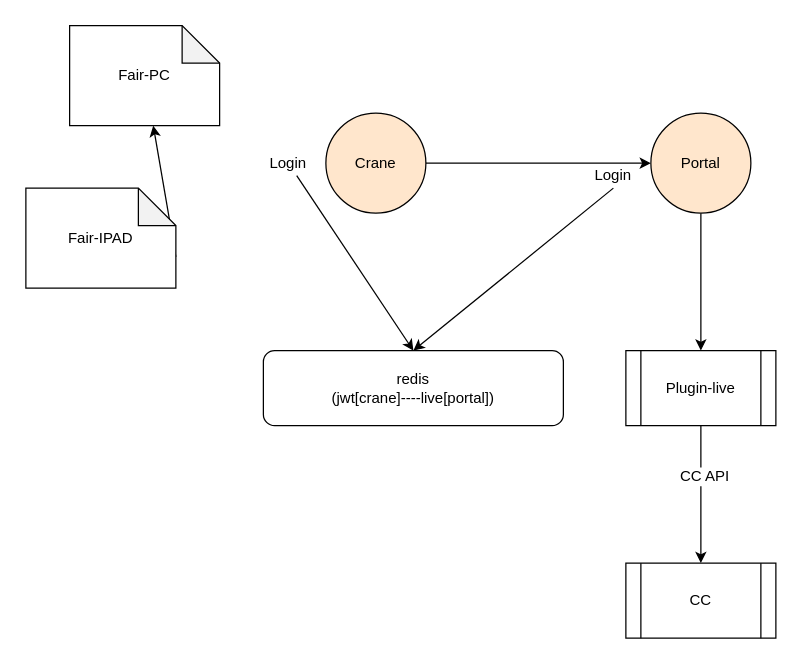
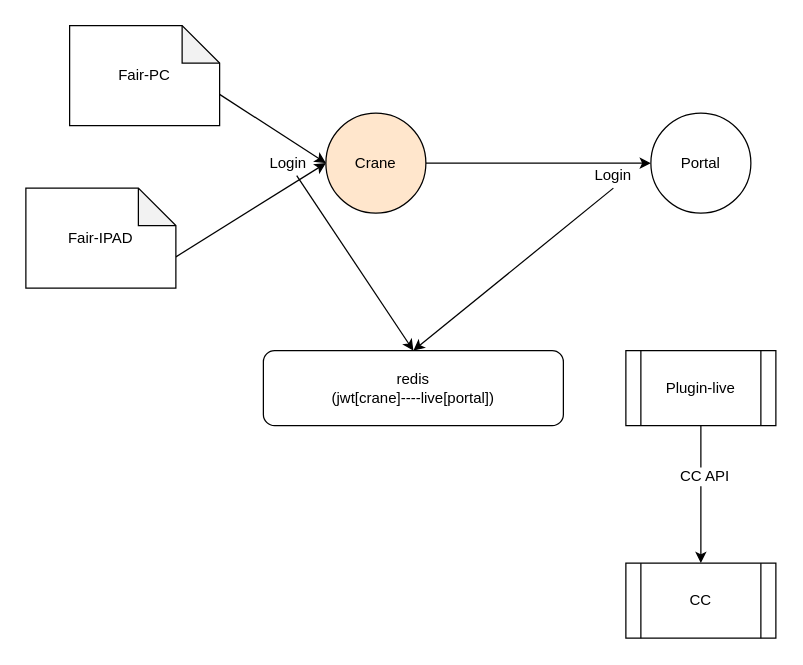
none -> (269, 127)
(701, 163) -> (701, 163)
(162, 177) -> (247, 212)
(701, 277) -> none
